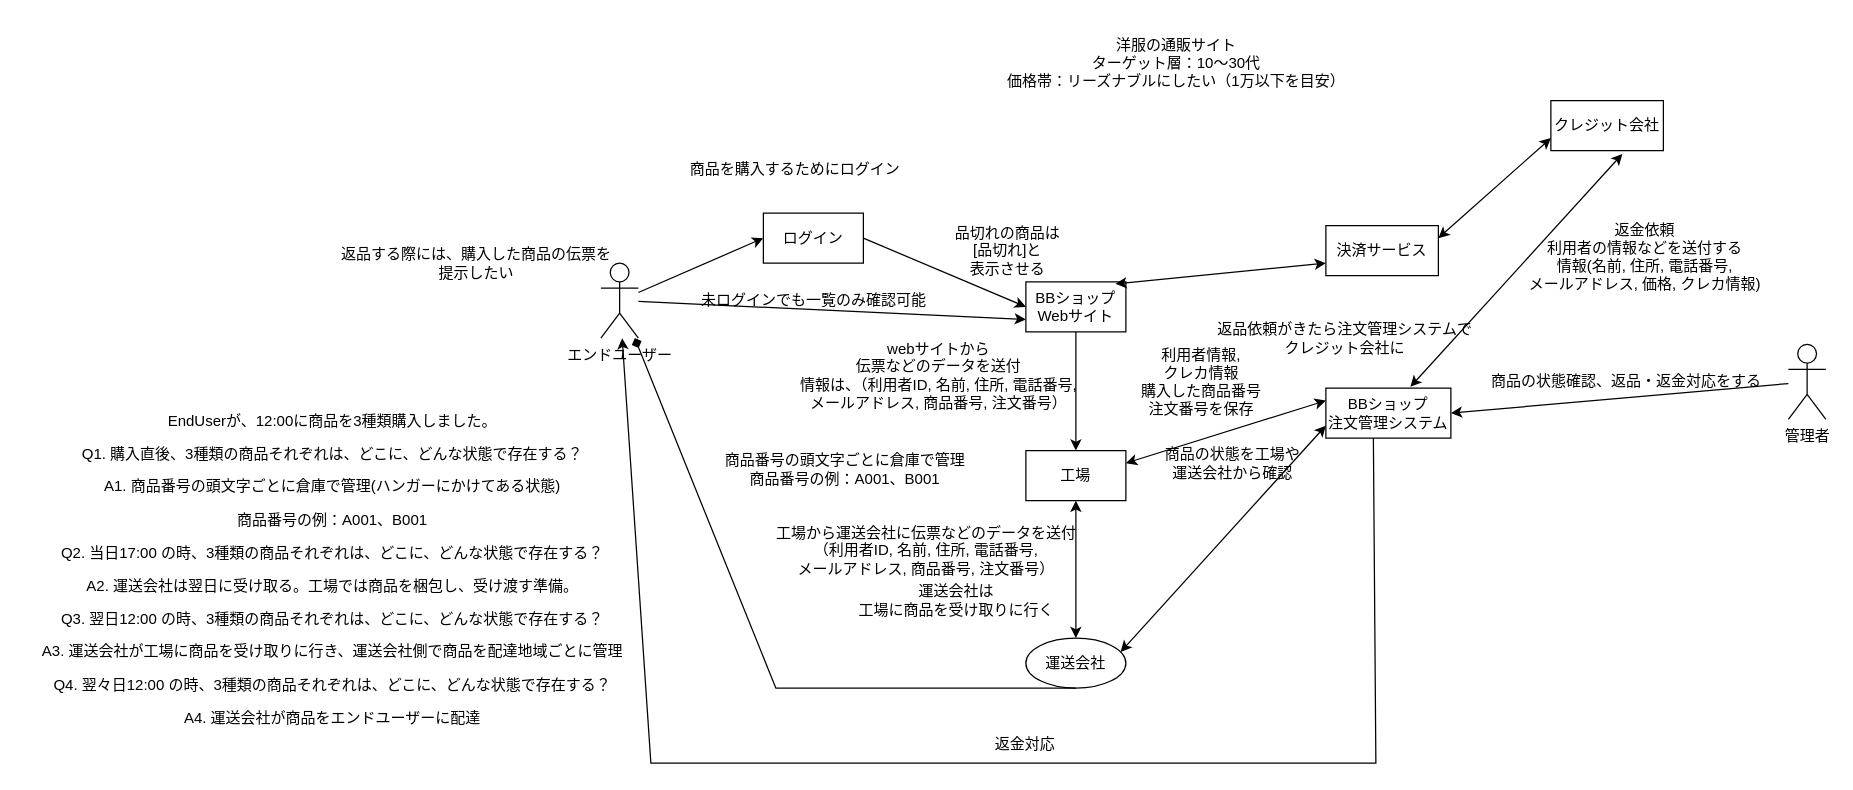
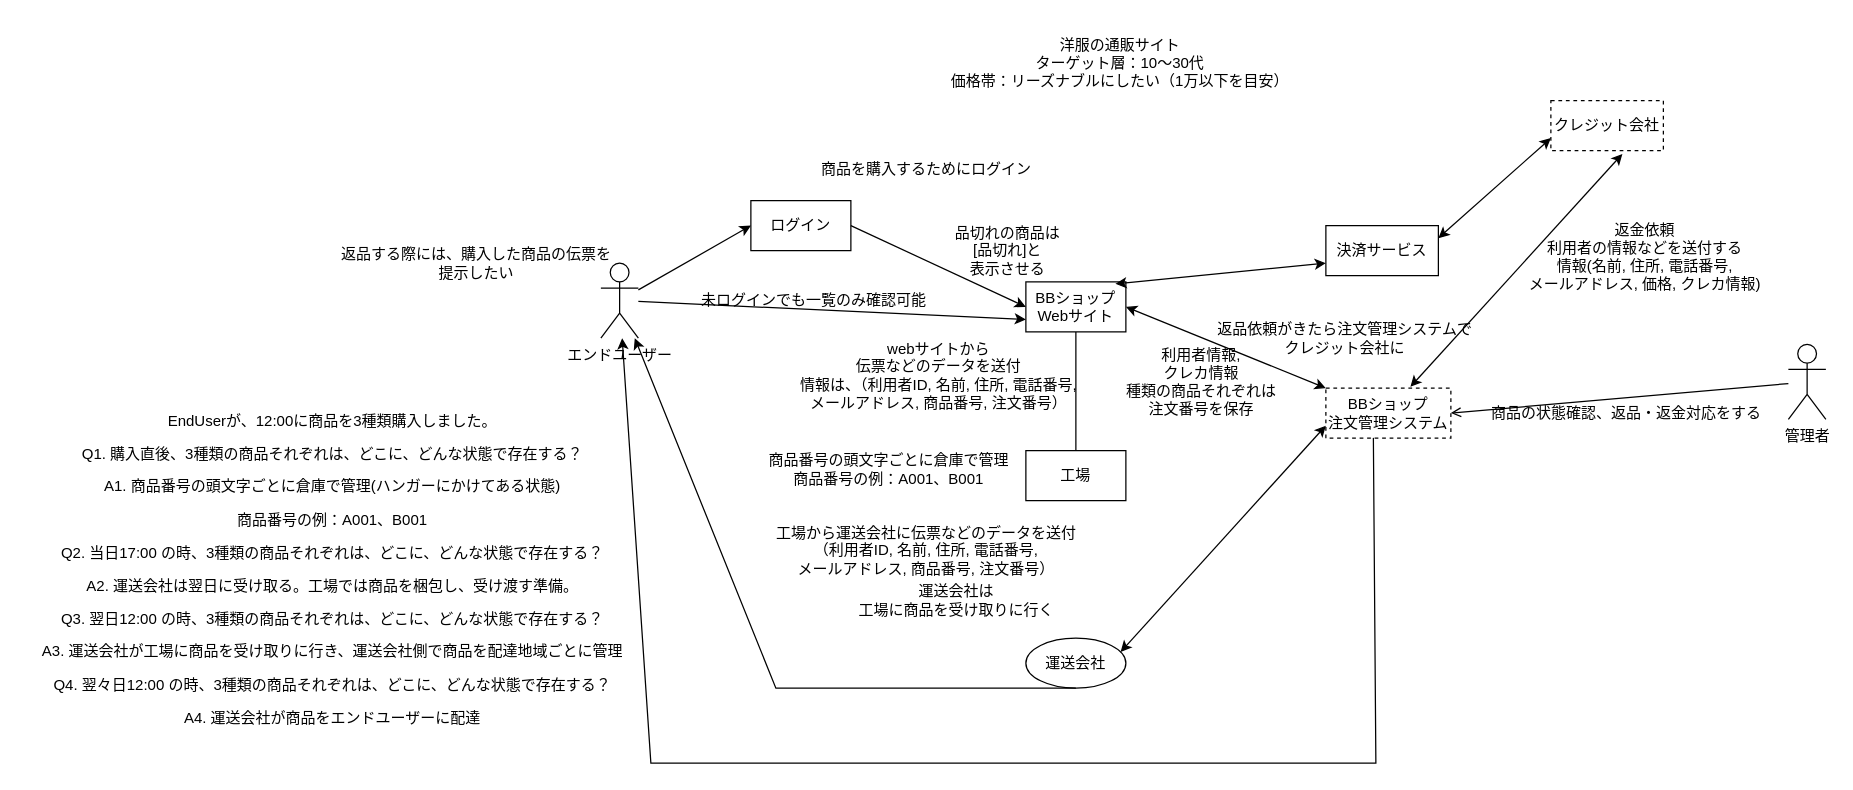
(1176, 63) -> (1119, 63)
(1607, 126) -> (1607, 126)
(794, 169) -> (926, 169)
(813, 238) -> (801, 226)
none -> (1225, 347)
(638, 348) -> (638, 347)
(1201, 382) -> (1201, 382)
(1626, 382) -> (1626, 413)
(1461, 412) -> (1458, 412)
(1388, 413) -> (1388, 413)
(1225, 432) -> none
(1076, 441) -> (1076, 444)
(1232, 463) -> none
(844, 469) -> (888, 469)
(1076, 569) -> none
(1024, 744) -> none
